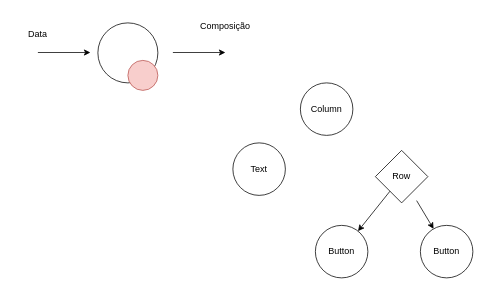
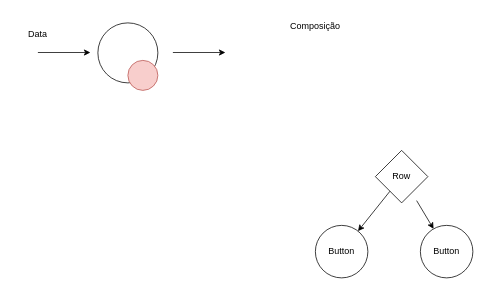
(225, 27) -> (315, 27)
(327, 109) -> none
(259, 169) -> none
